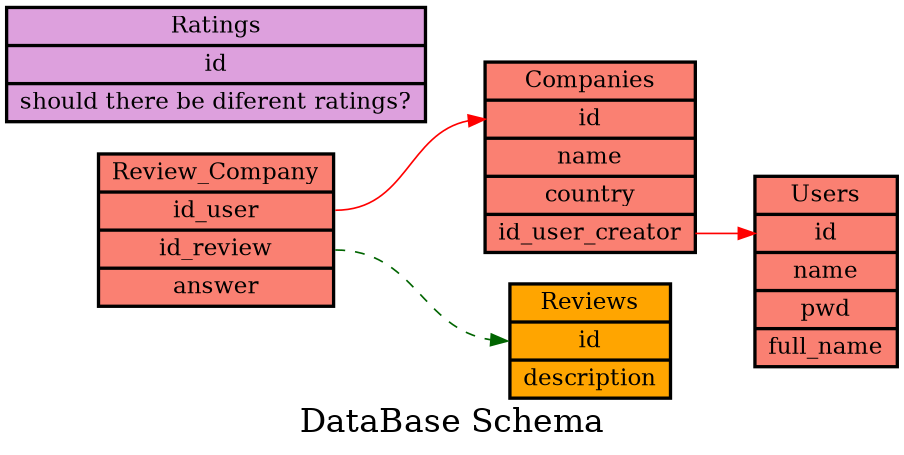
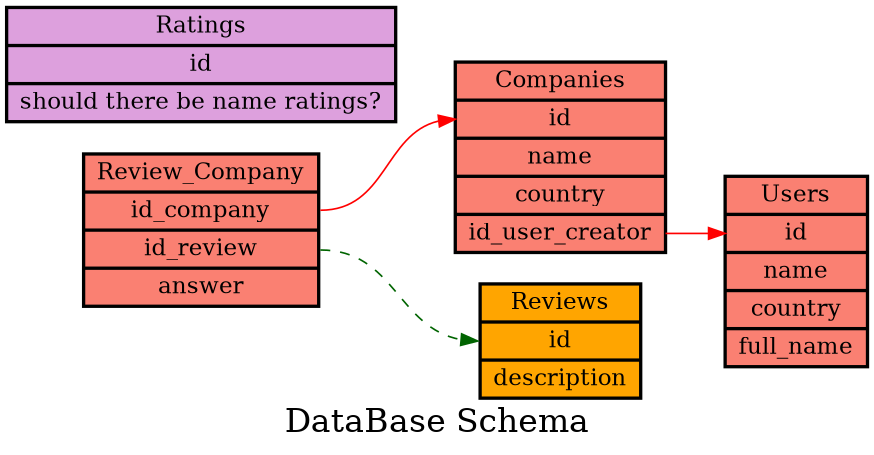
(216, 102) -> (201, 102)
(216, 210) -> (201, 210)
(826, 309) -> (796, 309)
